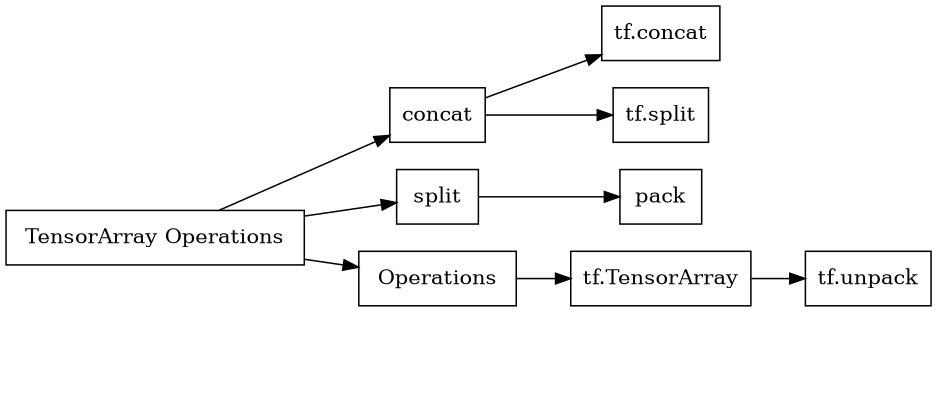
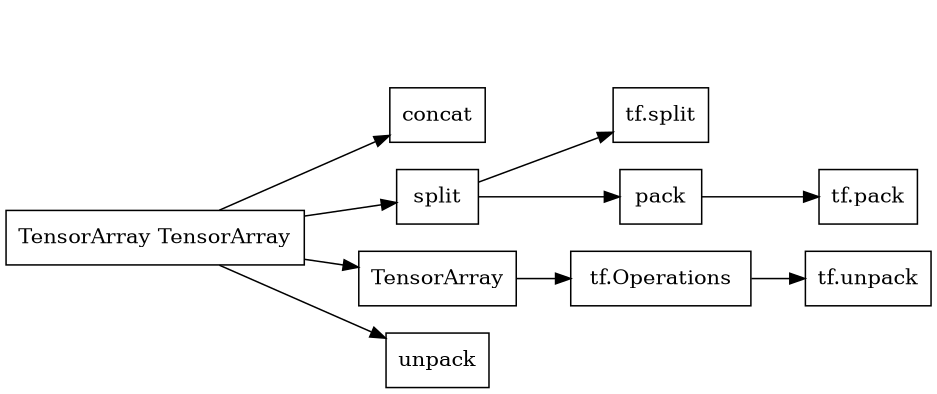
(661, 33) -> none
(541, 115) -> (538, 160)
none -> (868, 197)
(155, 238) -> (155, 238)
(438, 279) -> (438, 279)
(661, 279) -> (661, 279)
none -> (438, 360)
